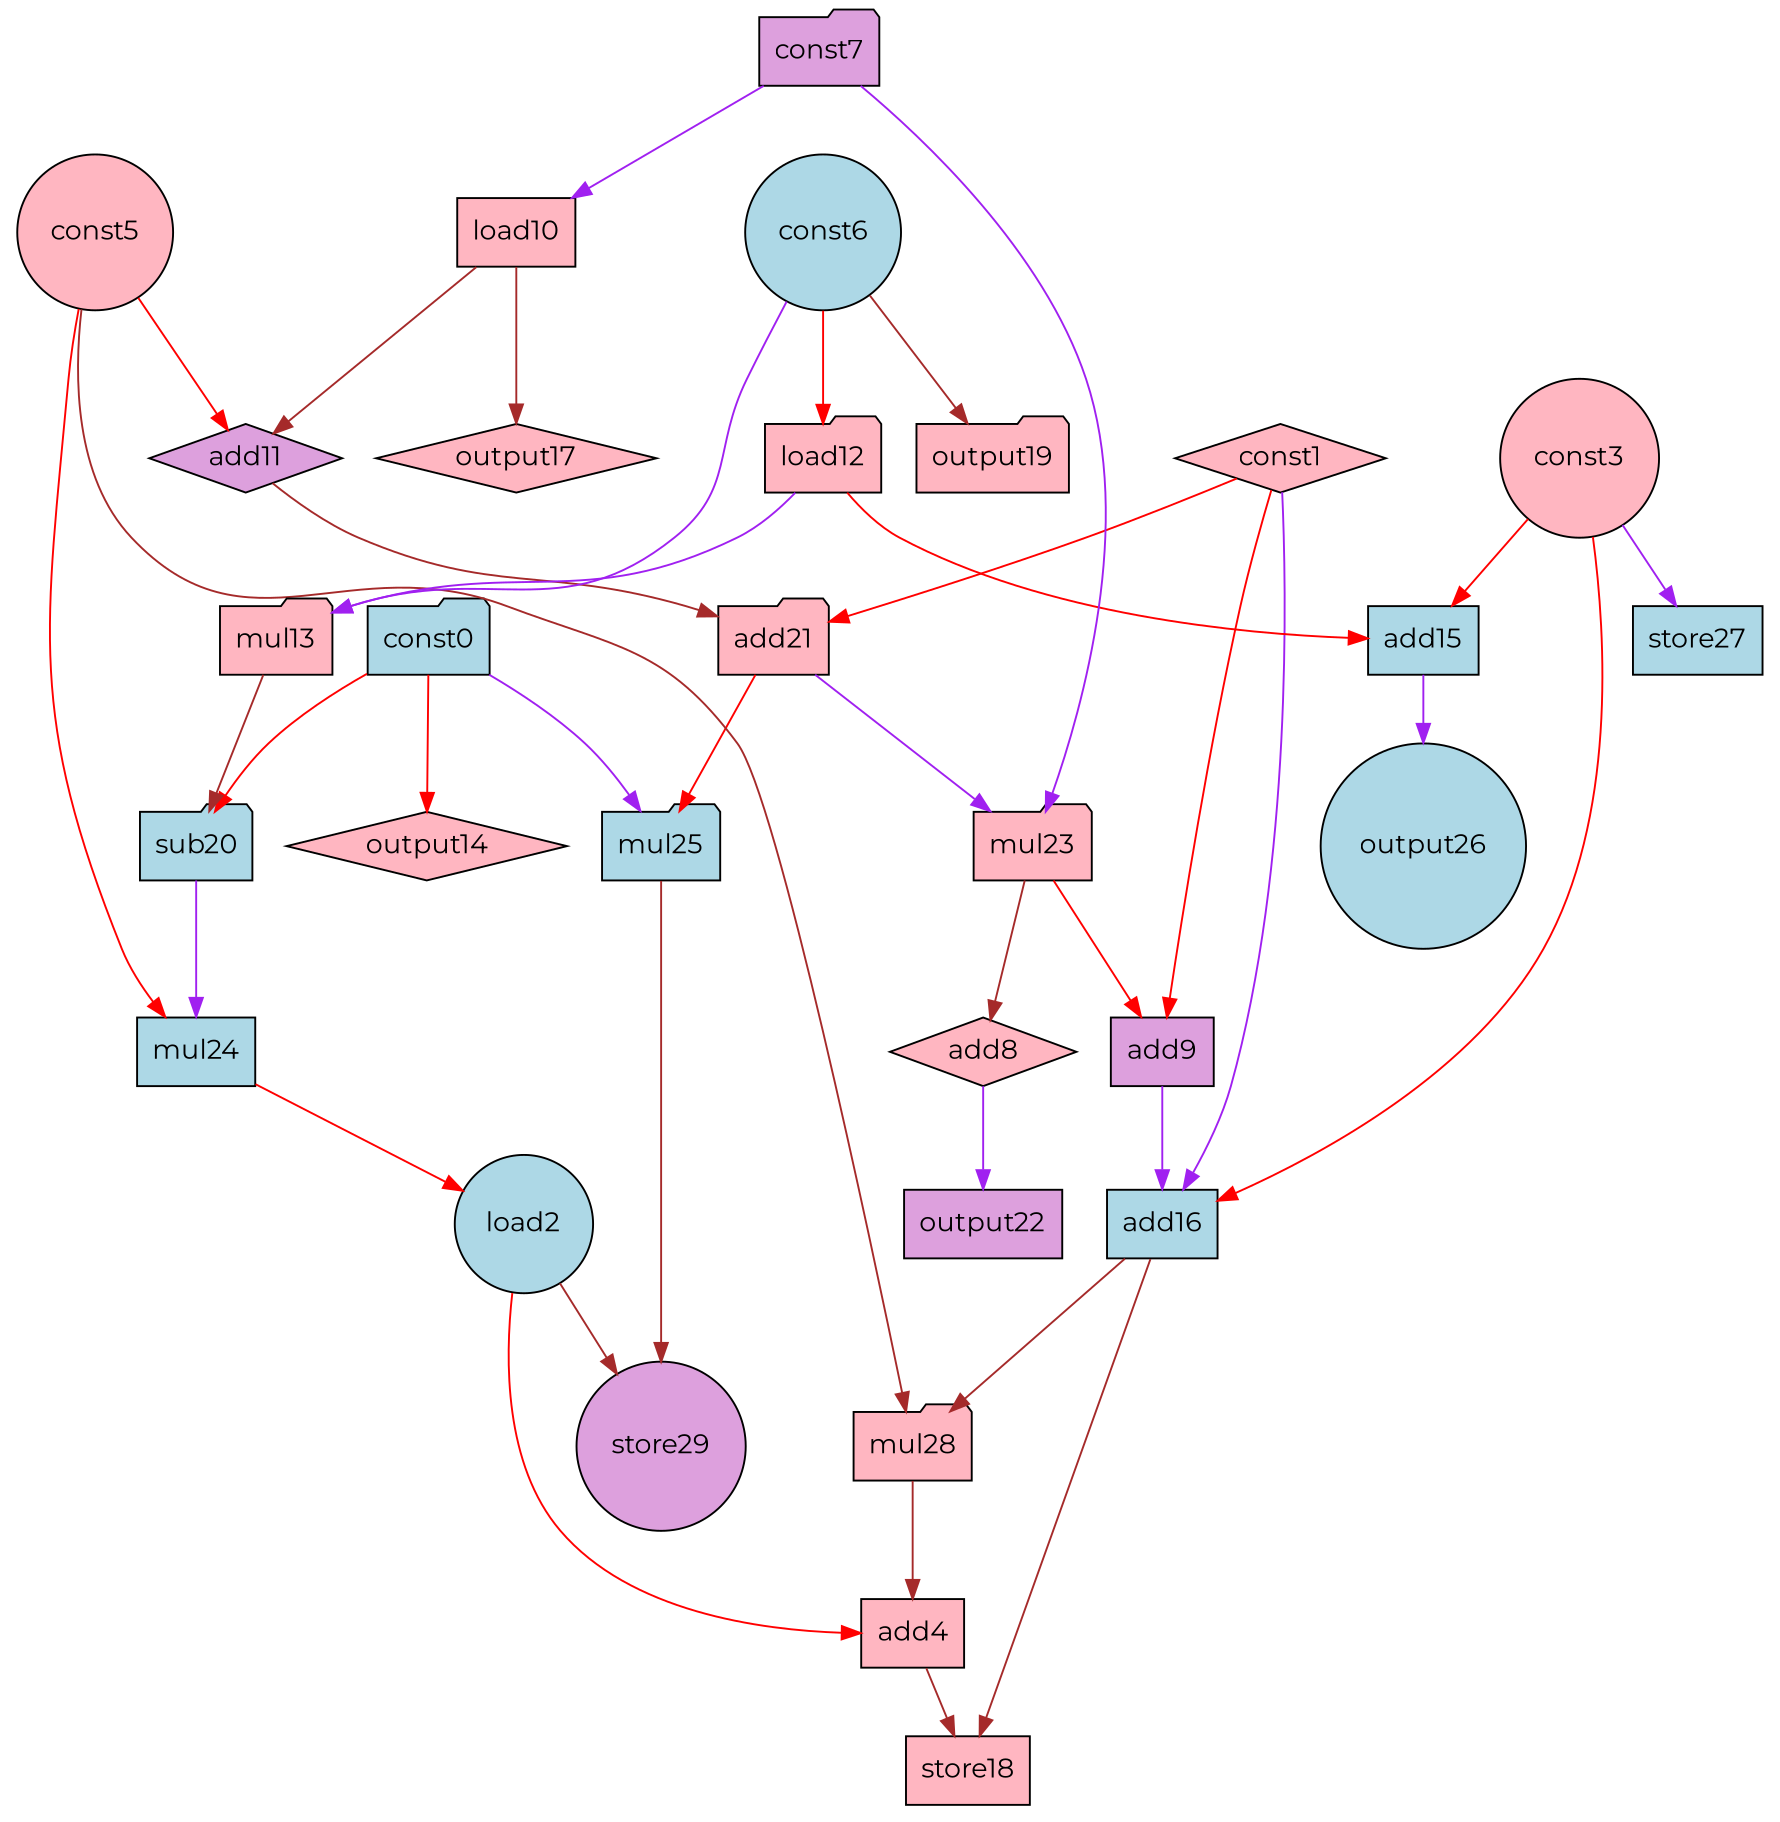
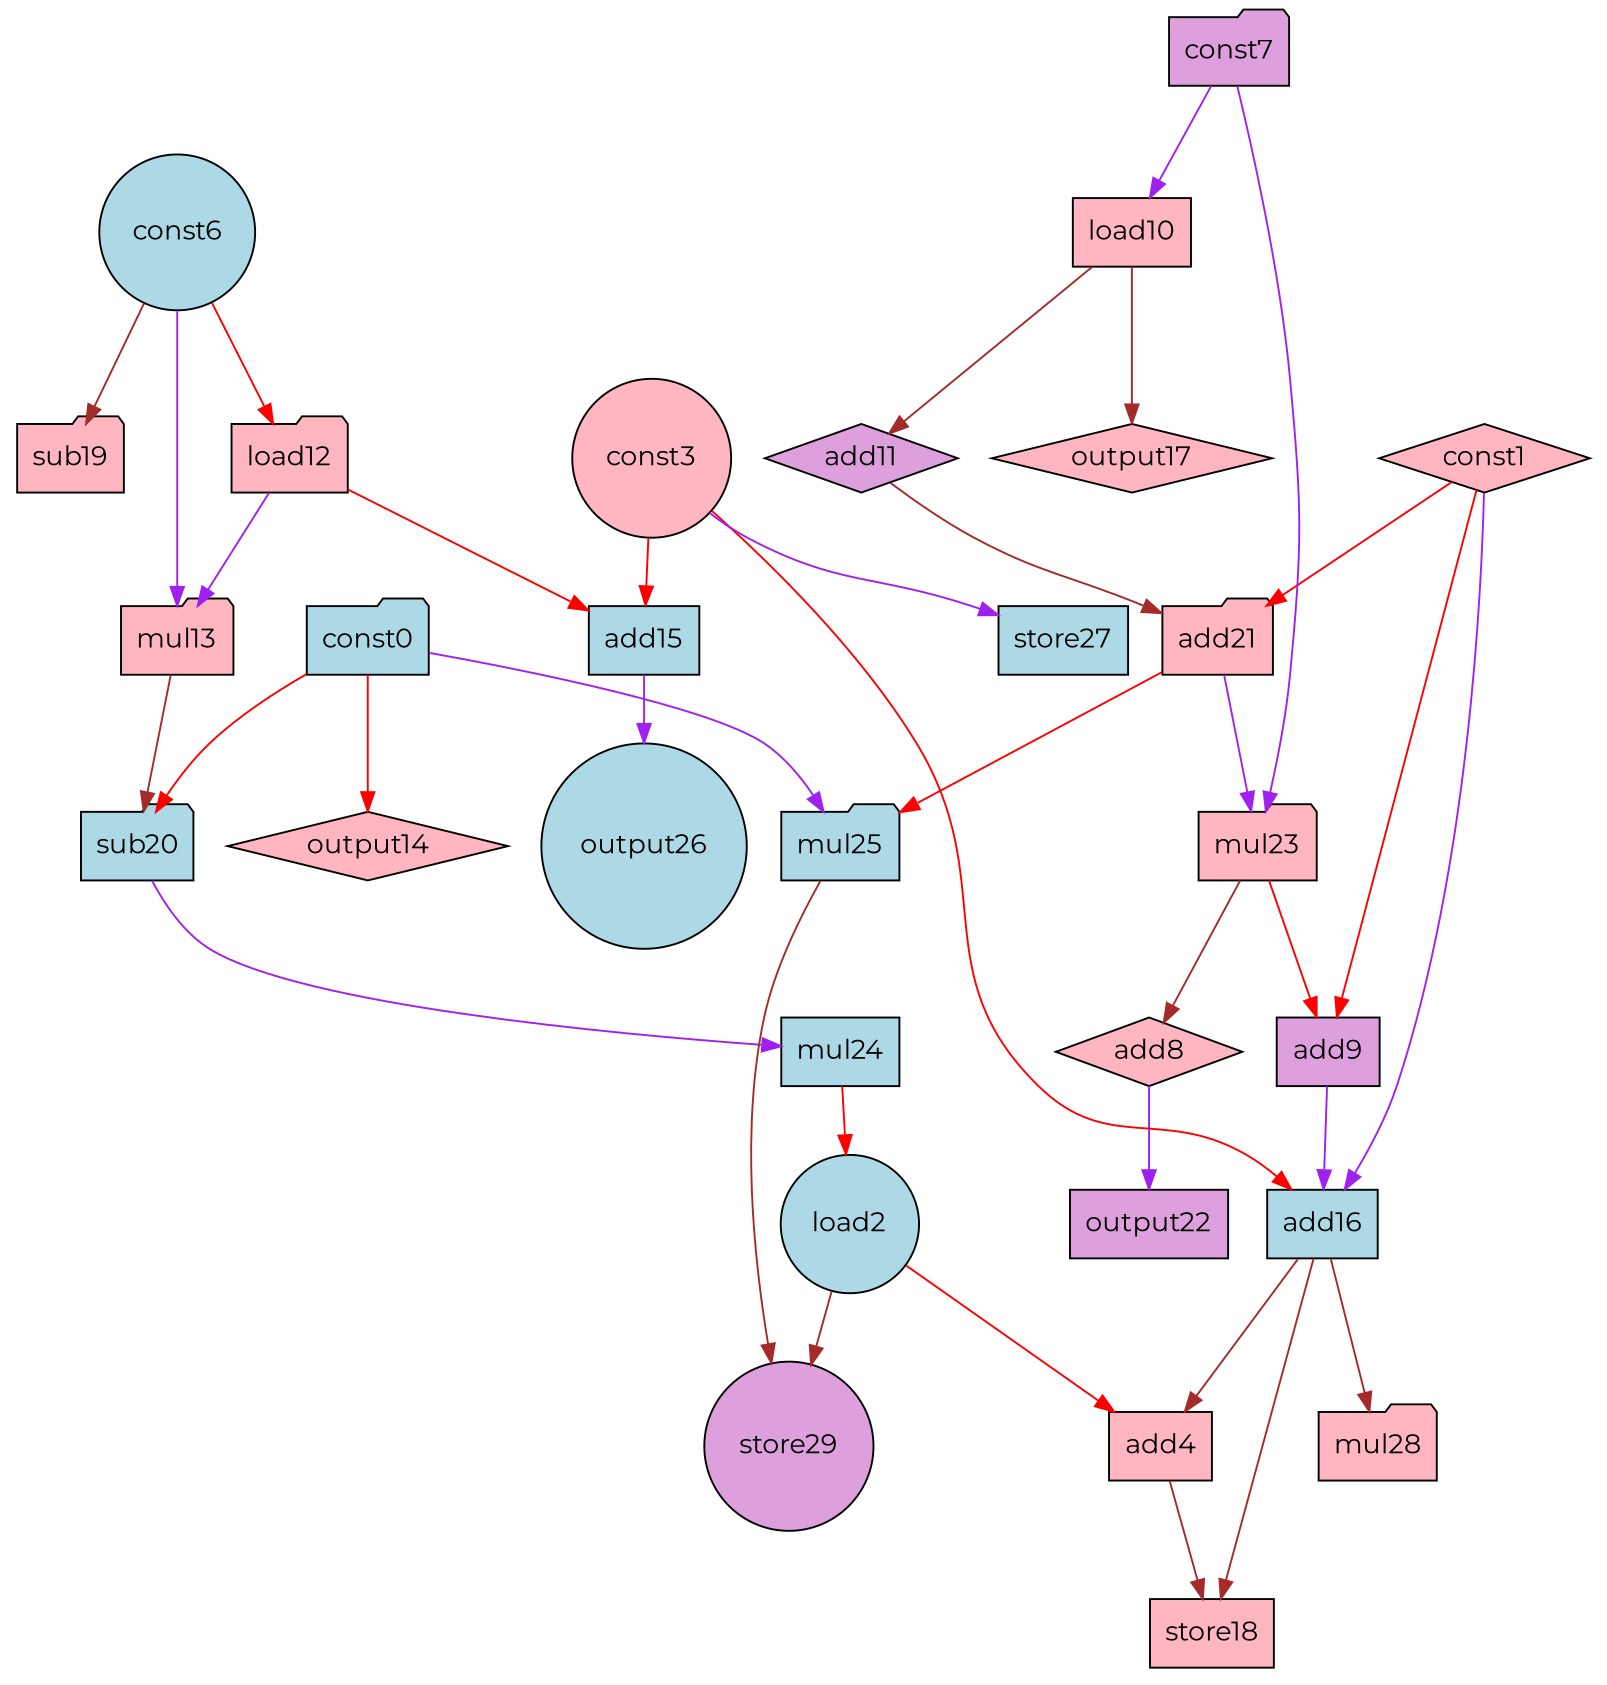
(95, 232) -> none
(993, 458) -> (71, 458)
(913, 1530) -> (1247, 1328)
